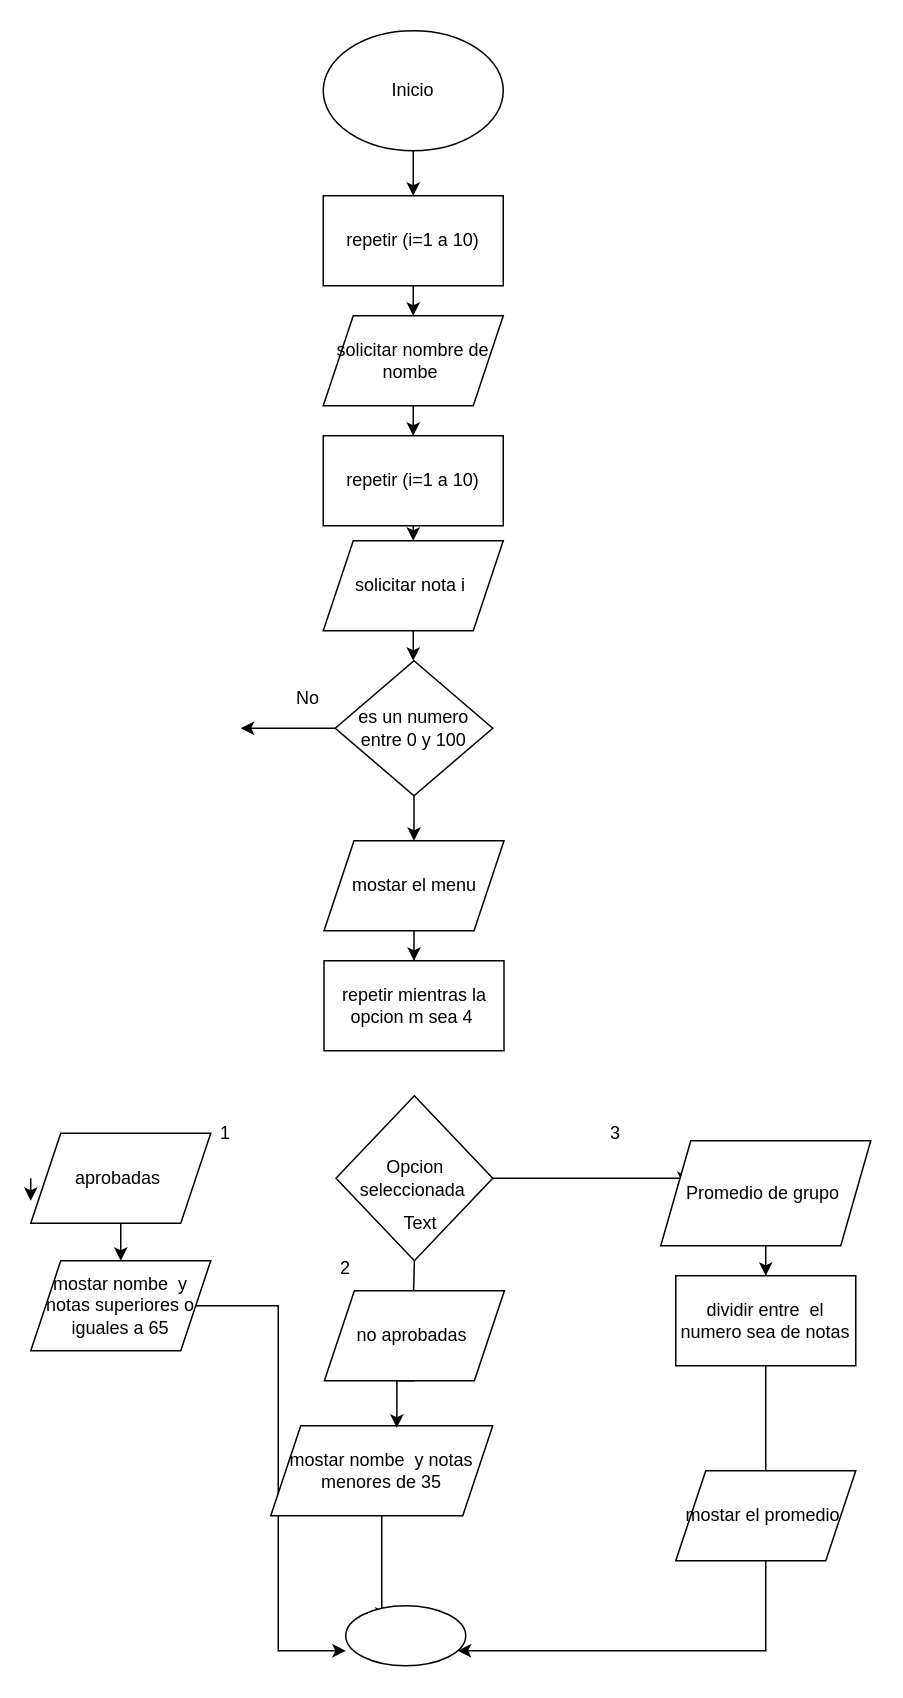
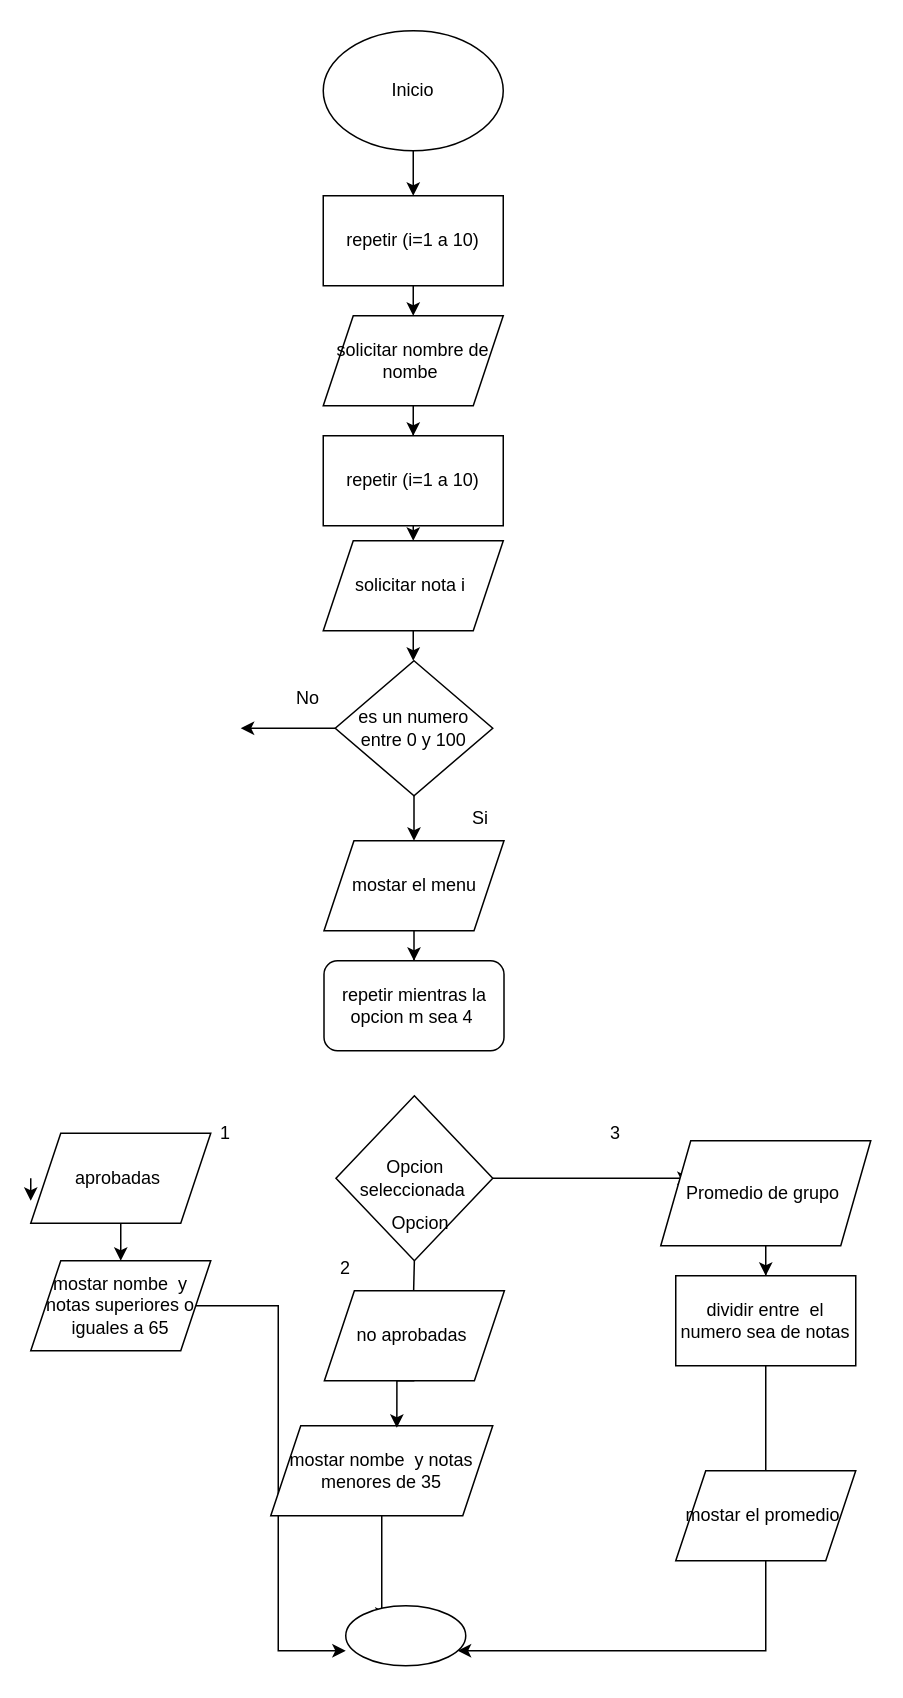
none -> (481, 818)
(414, 1006) -> (414, 1006)
(421, 1223) -> (421, 1223)
